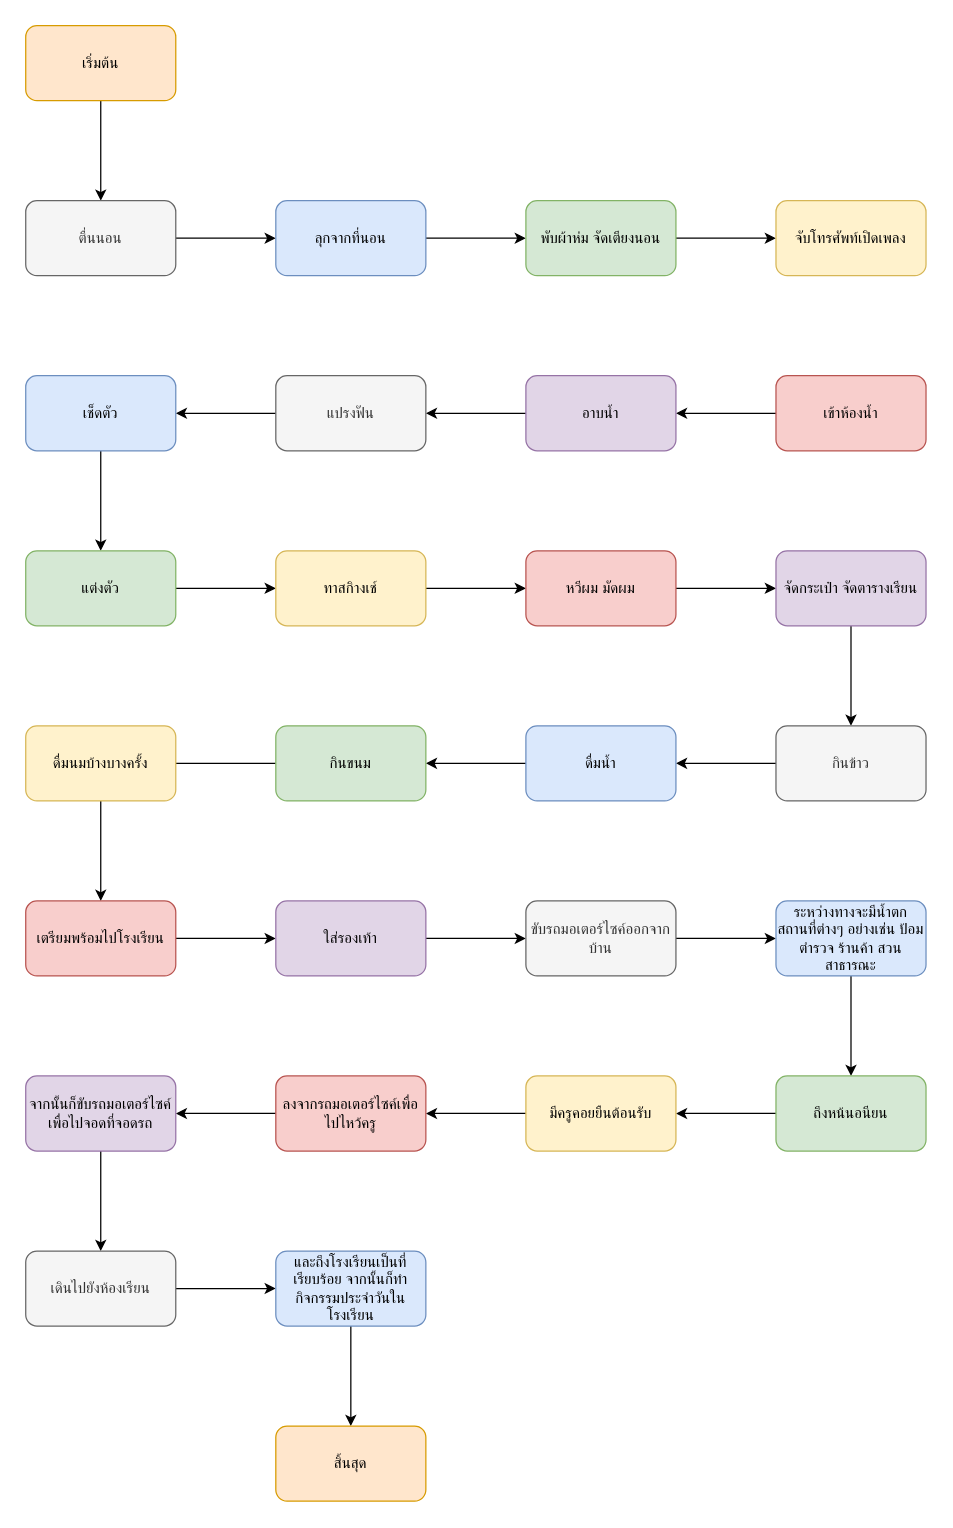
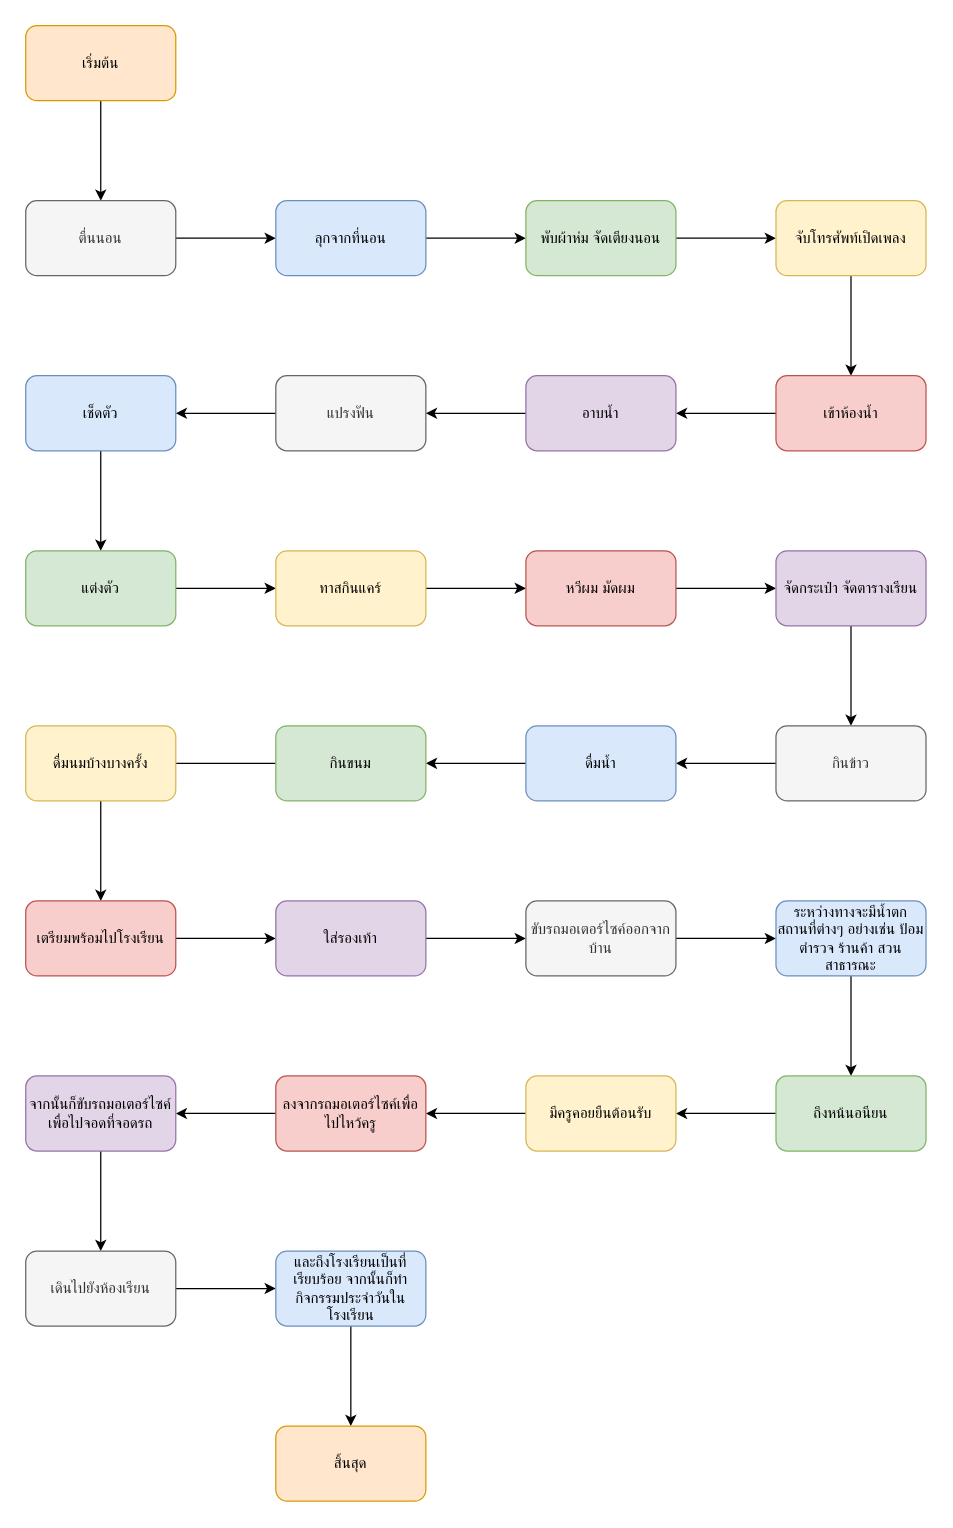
none -> (851, 322)
(351, 588) -> (351, 588)
